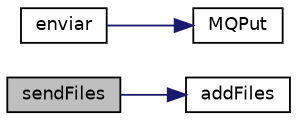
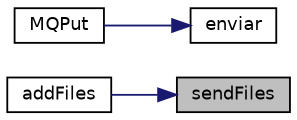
(140, 26) -> (138, 26)
(144, 95) -> (134, 95)
